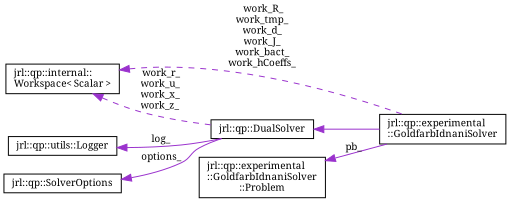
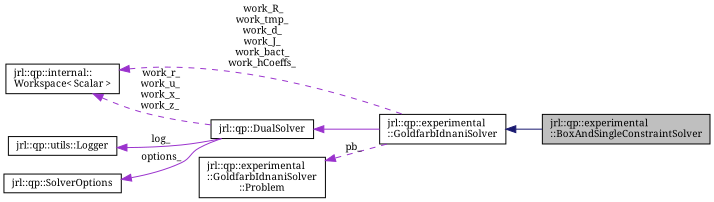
none -> (626, 129)
(361, 151) -> (361, 151)
